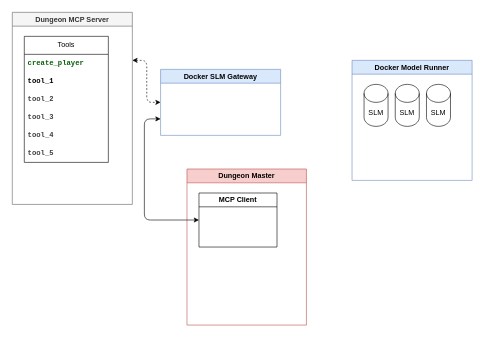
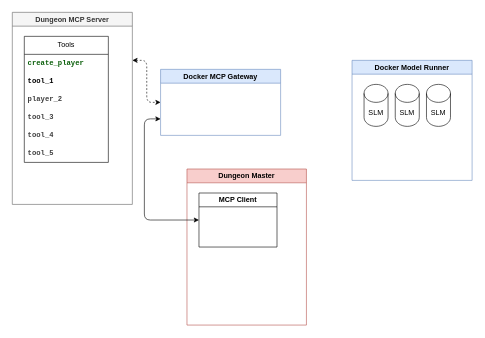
(221, 77) -> (221, 77)
(39, 99) -> (43, 99)
